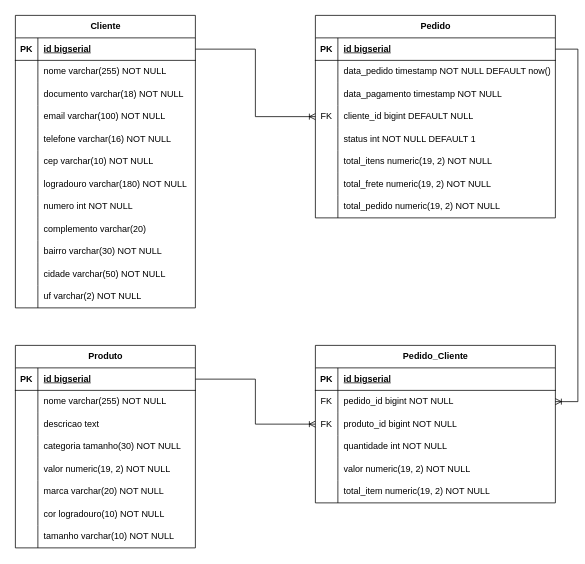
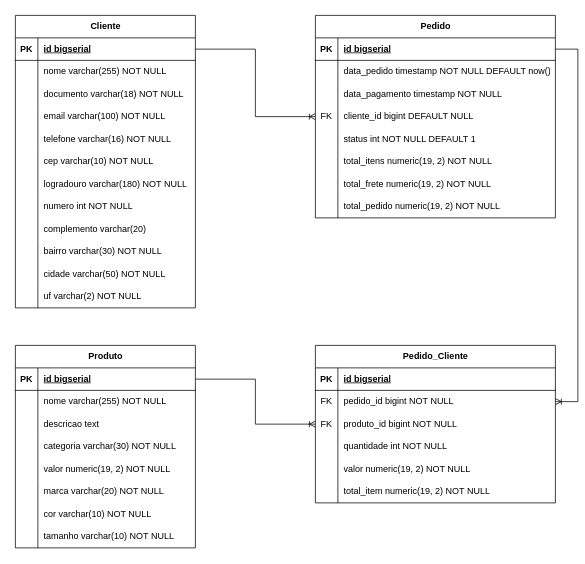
(115, 447) -> (115, 447)
(107, 514) -> (101, 514)
